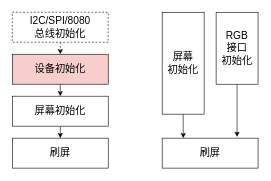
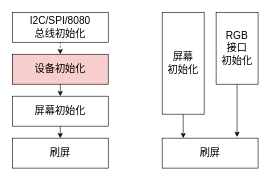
(60, 27) -> (60, 27)
